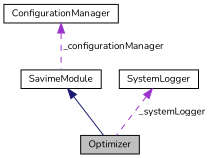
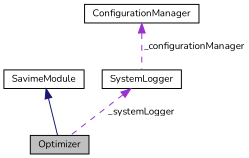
(61, 51) -> (142, 51)
